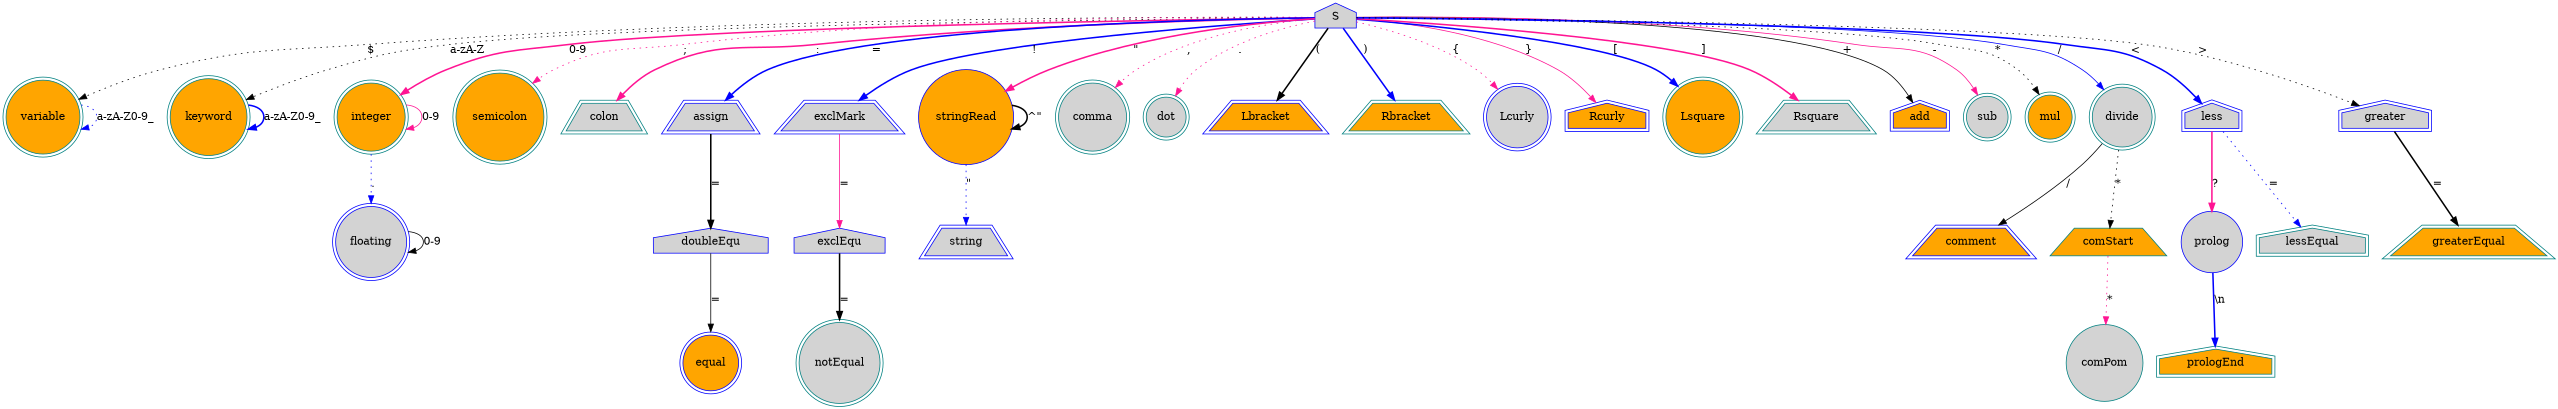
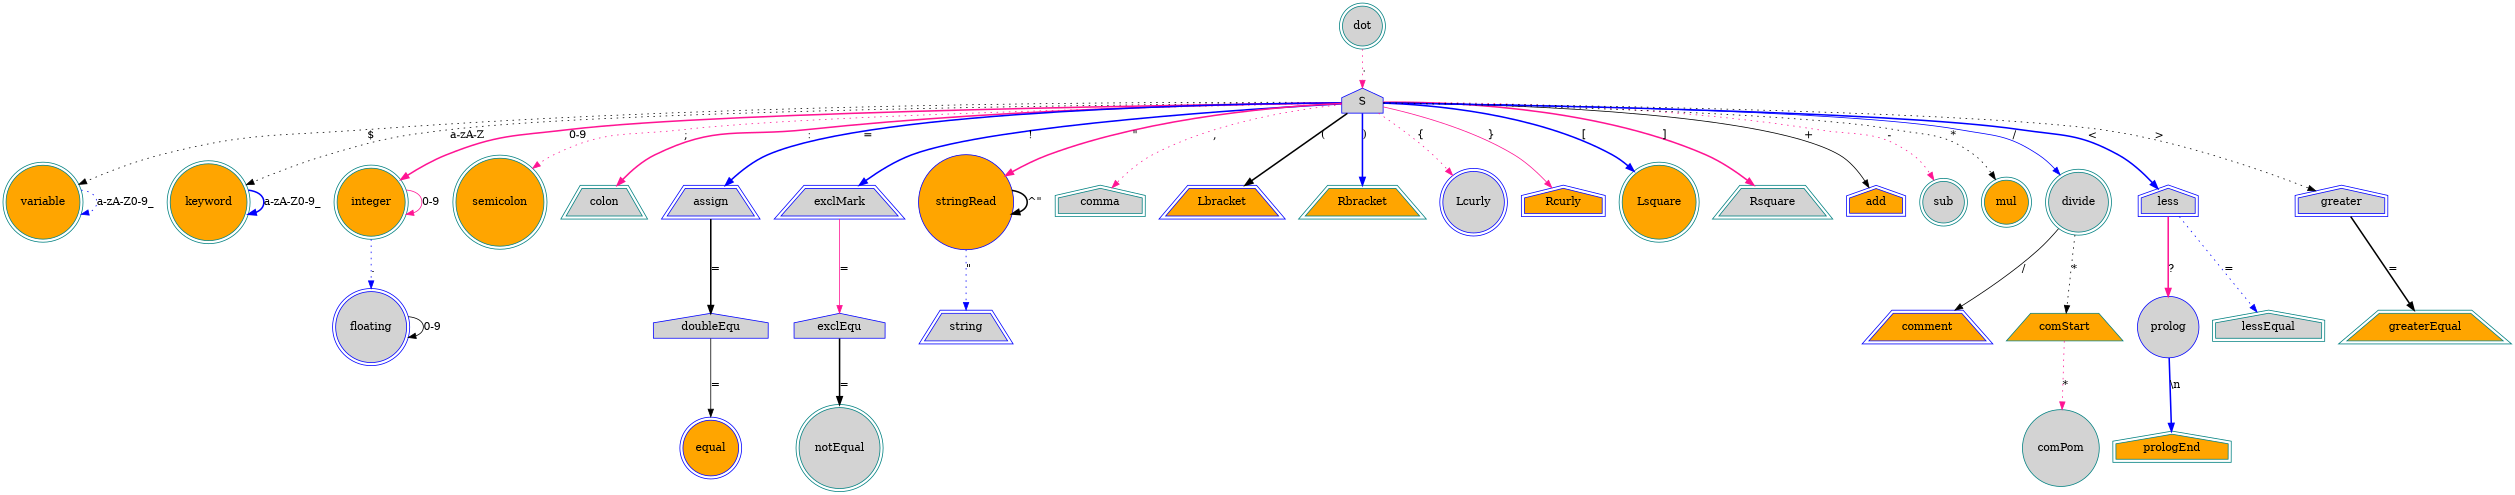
(1782, 35) -> (1761, 122)
(1241, 44) -> (1362, 65)
(1093, 117) -> (1100, 202)
